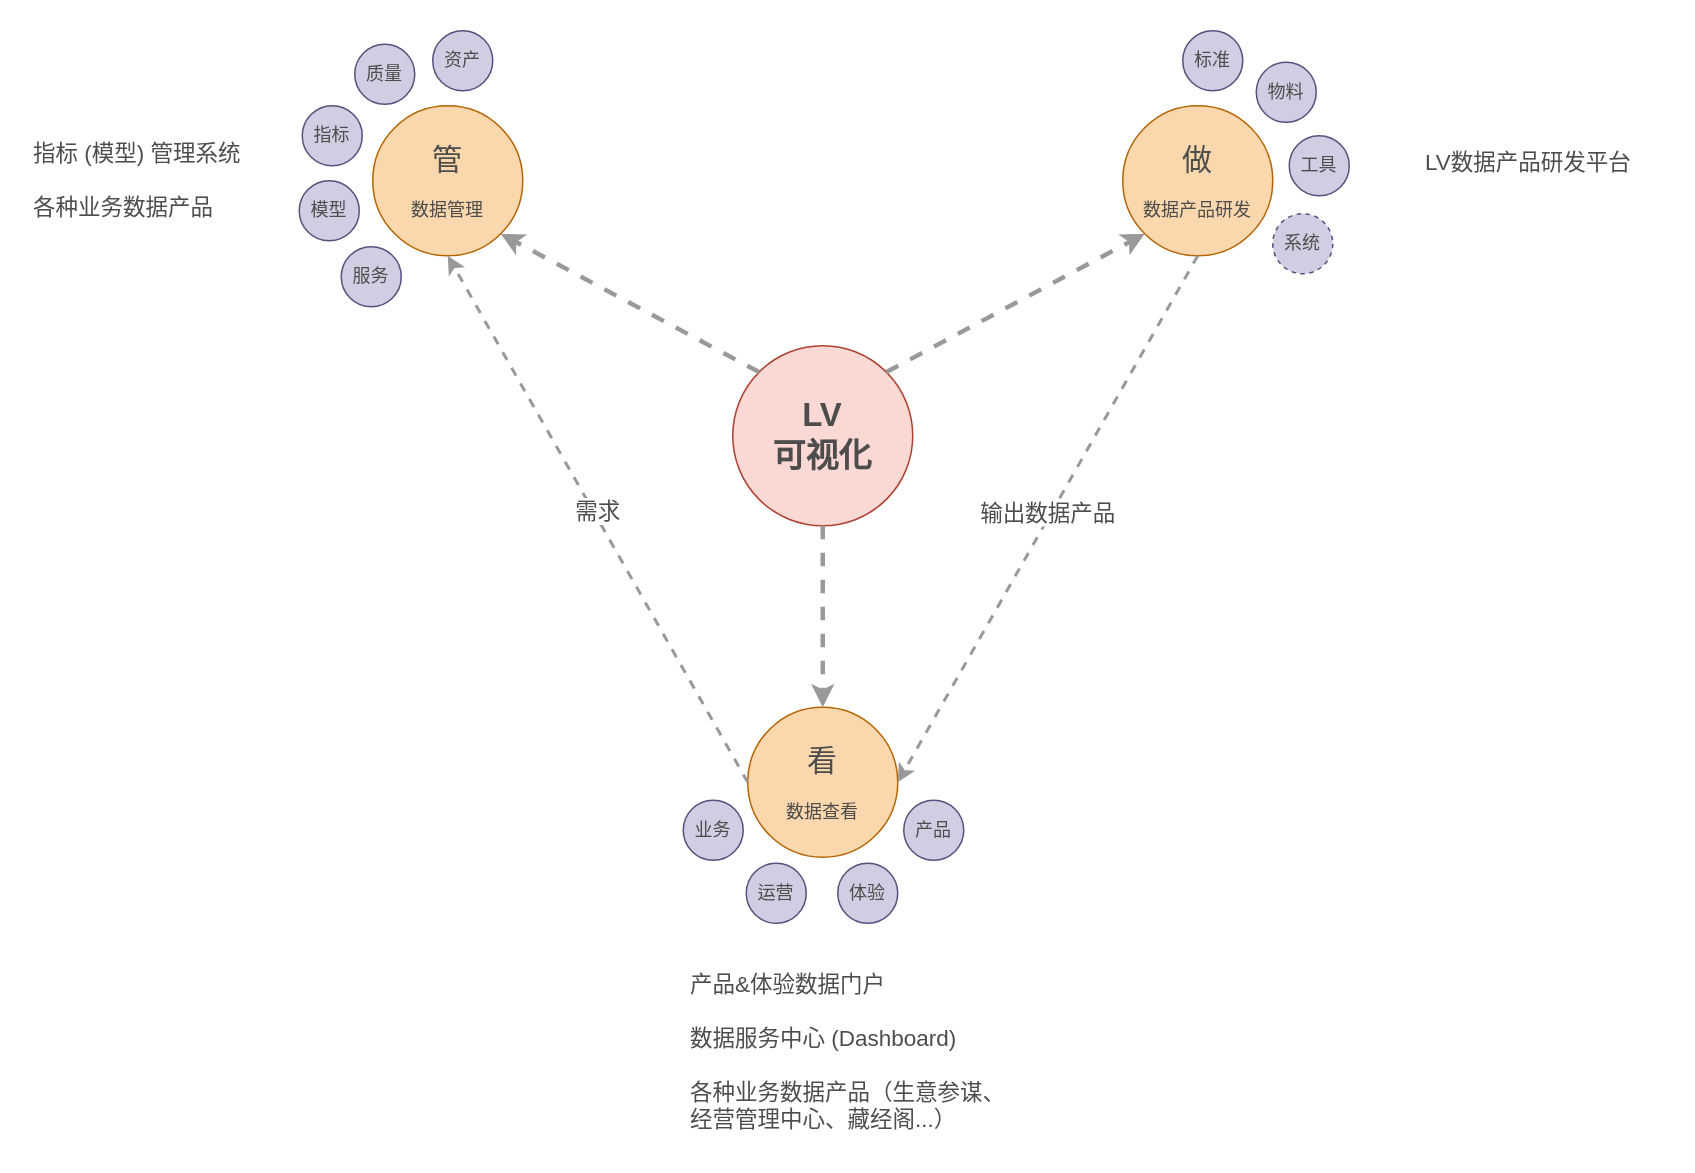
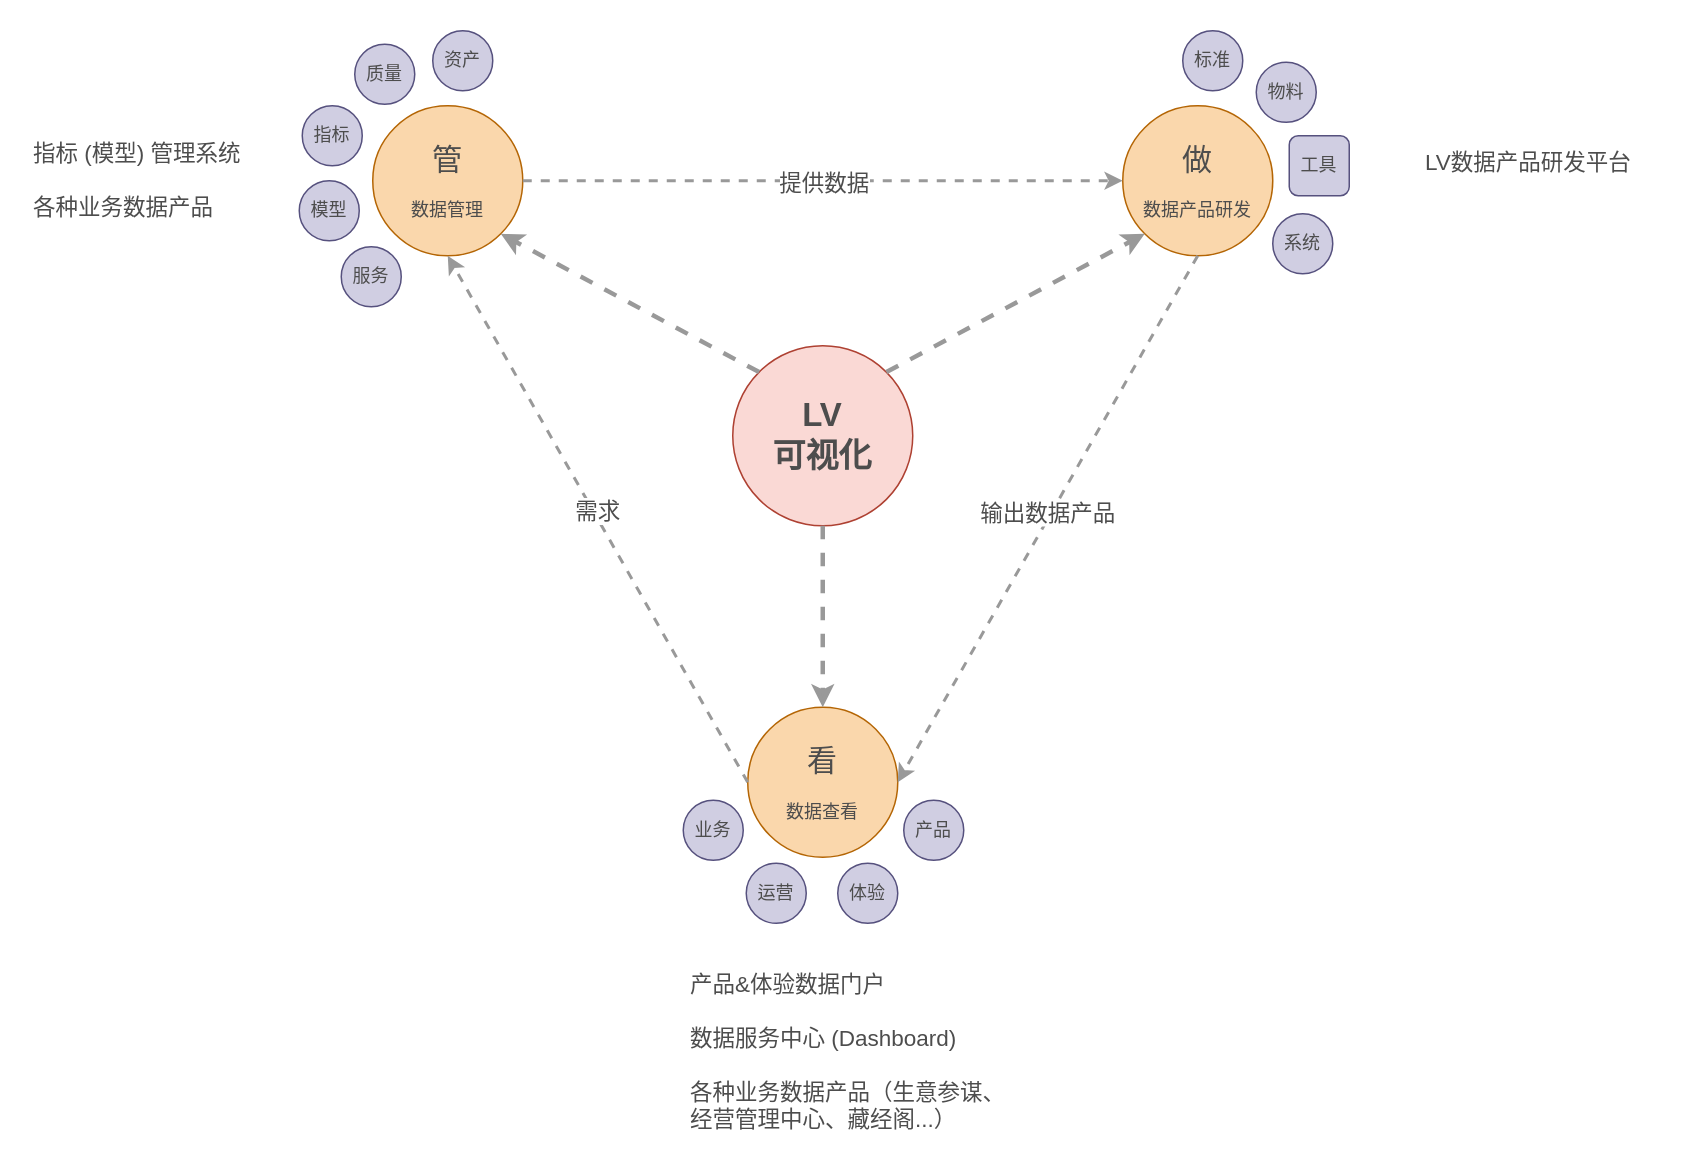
(1319, 166) -> (1319, 166)
none -> (816, 181)
(1303, 244) -> (1303, 244)
